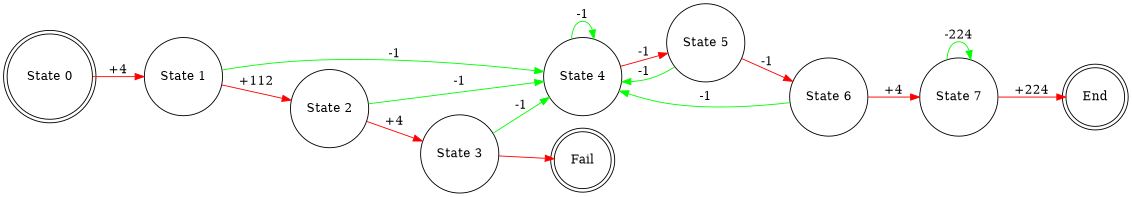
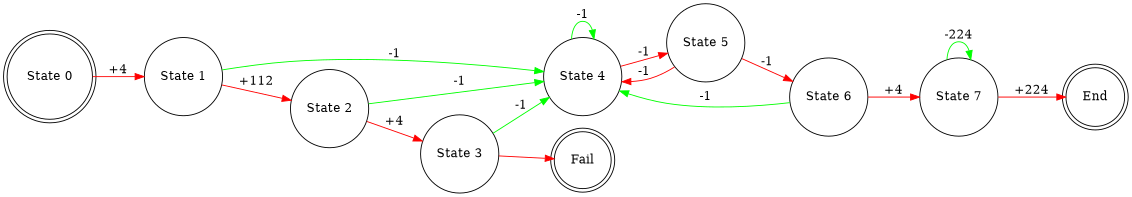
(654, 77) -> (654, 77)
